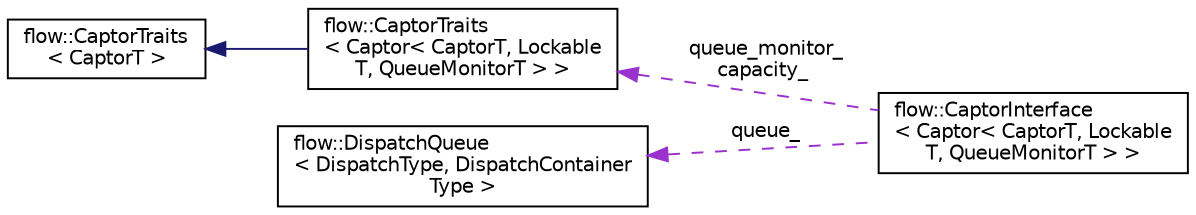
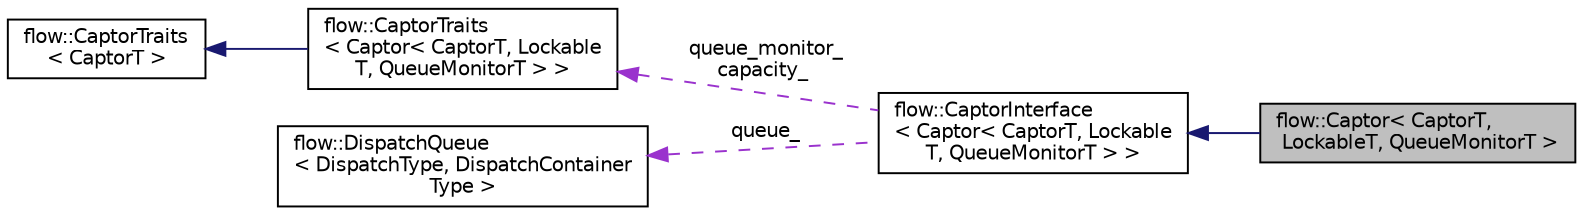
none -> (1418, 133)
